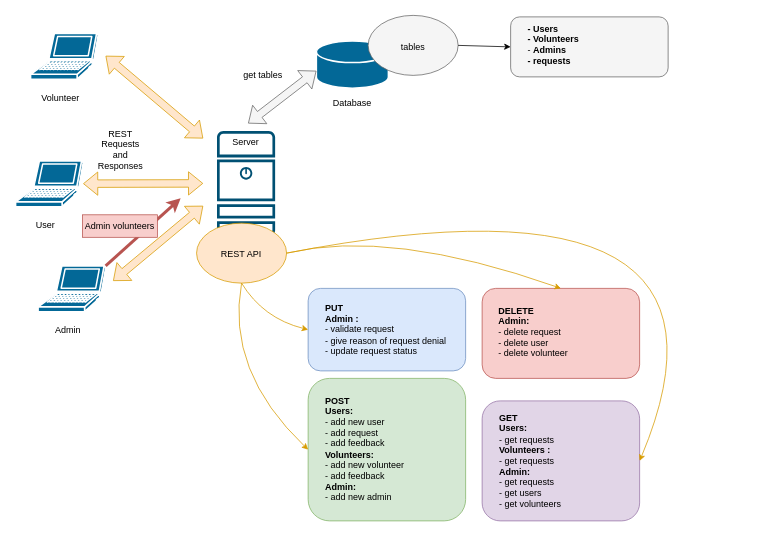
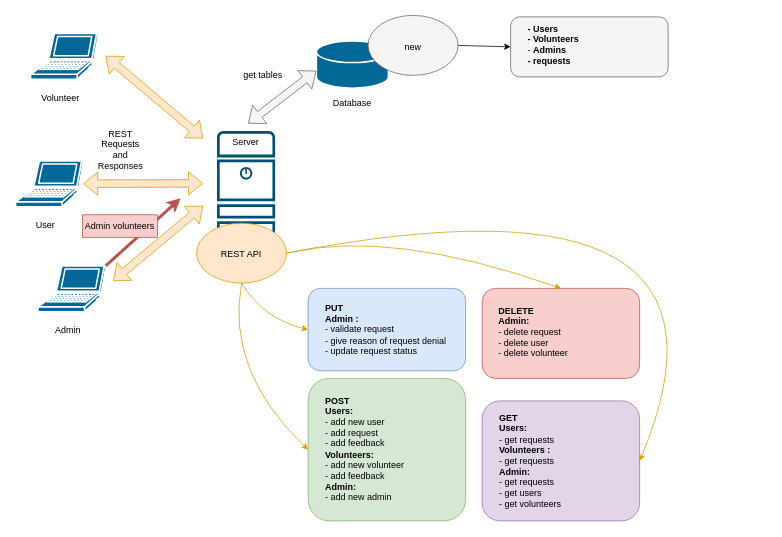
(413, 47) -> (413, 47)
